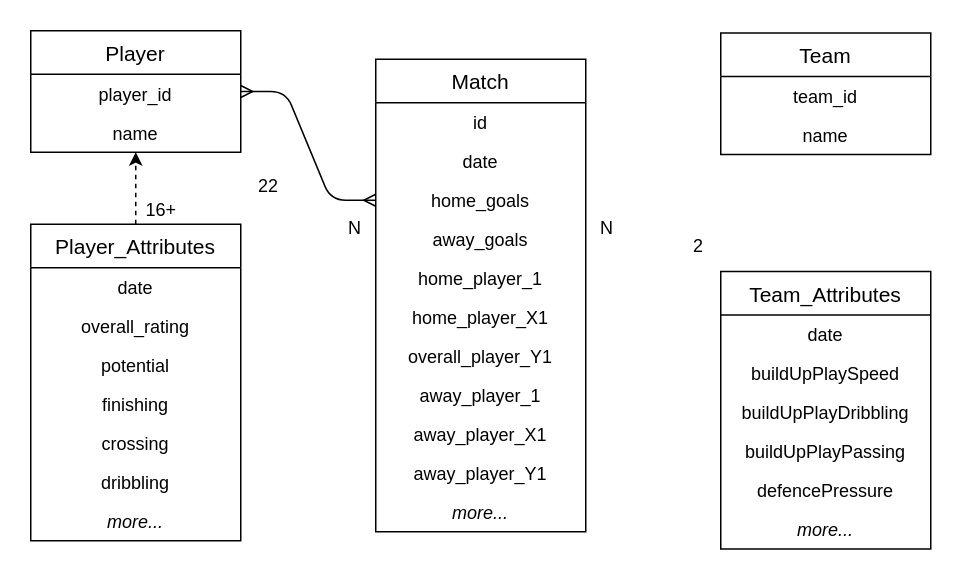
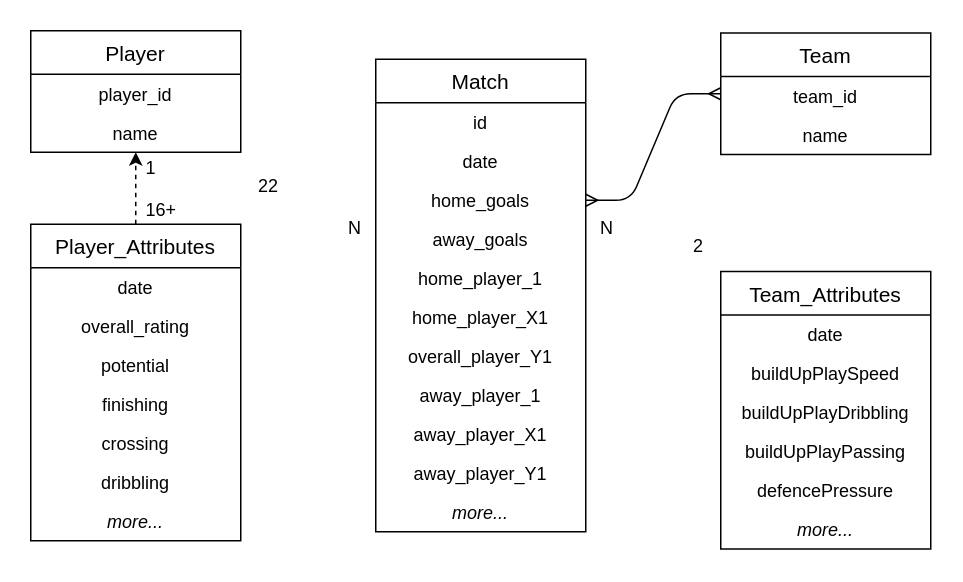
(308, 145) -> none
none -> (653, 147)
none -> (158, 169)
